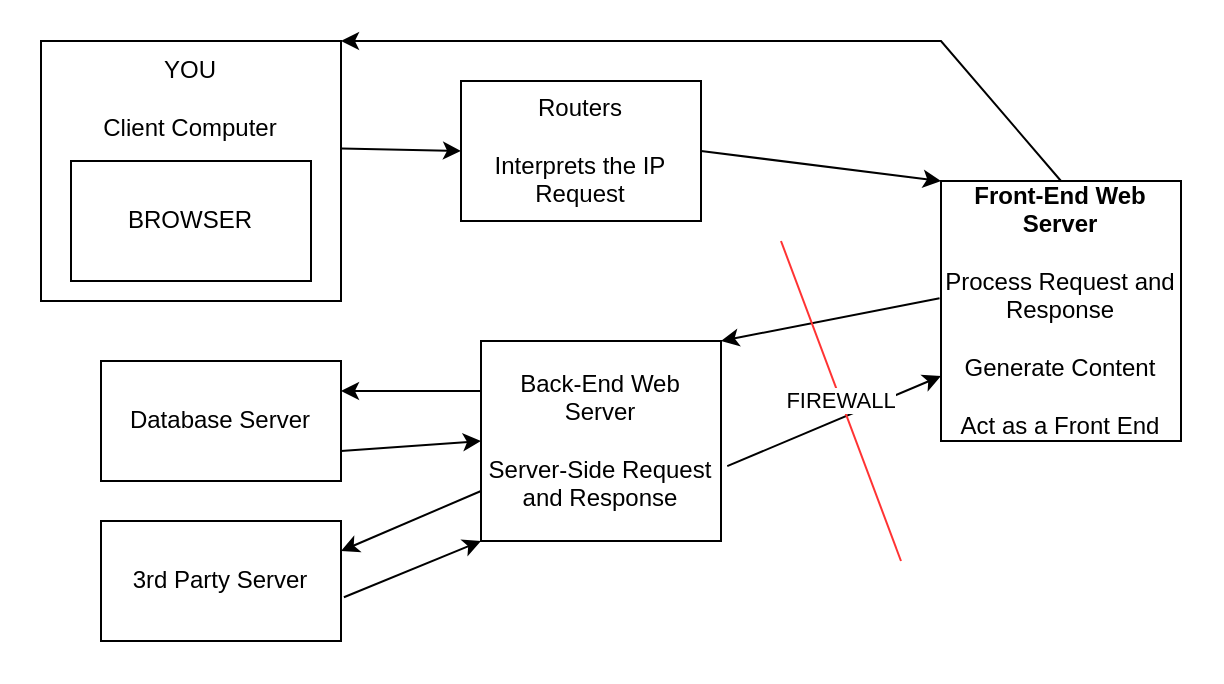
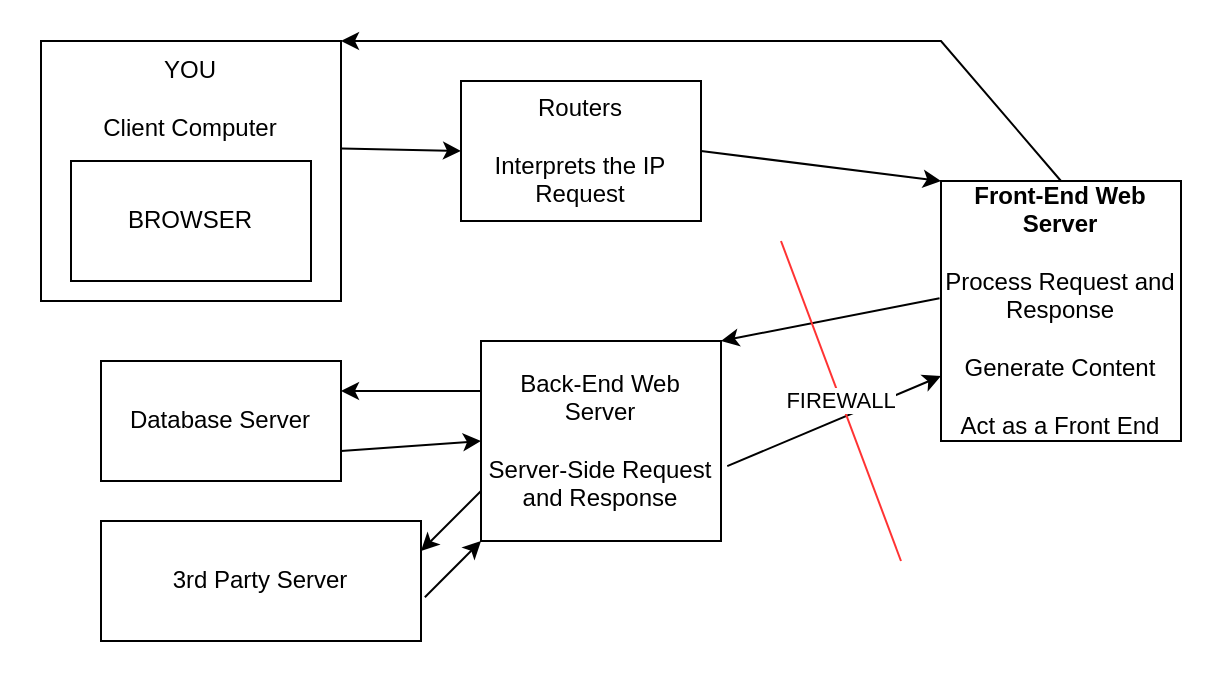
(221, 581) -> (261, 581)
